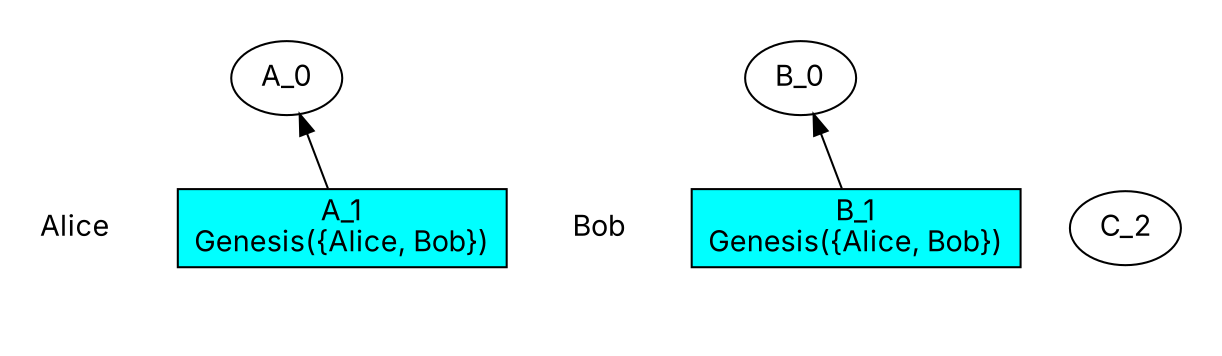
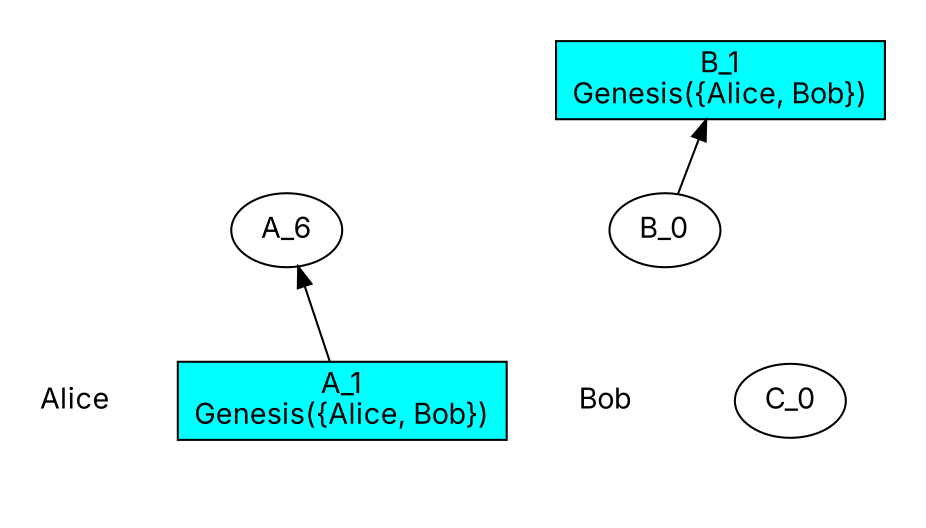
(287, 78) -> (287, 230)
(831, 161) -> (689, 166)
(1125, 228) -> (790, 401)
